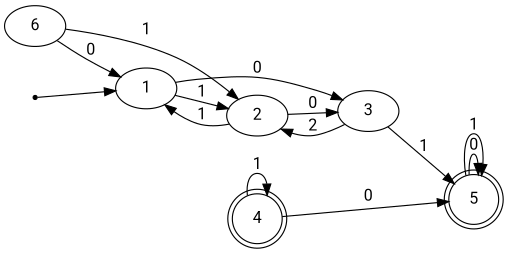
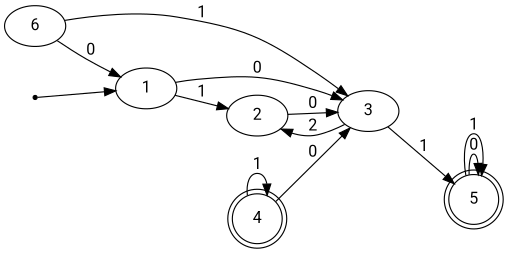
(152, 48) -> (210, 23)
(200, 124) -> none
(360, 210) -> (309, 169)
